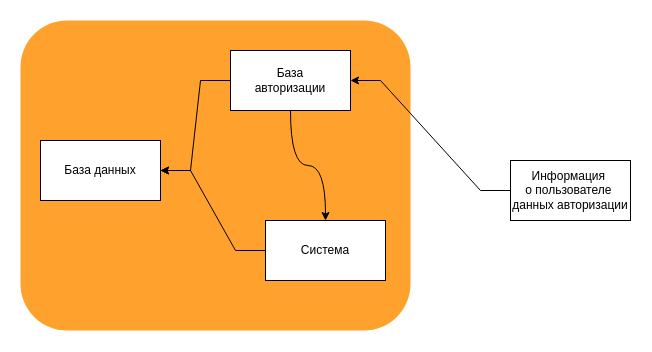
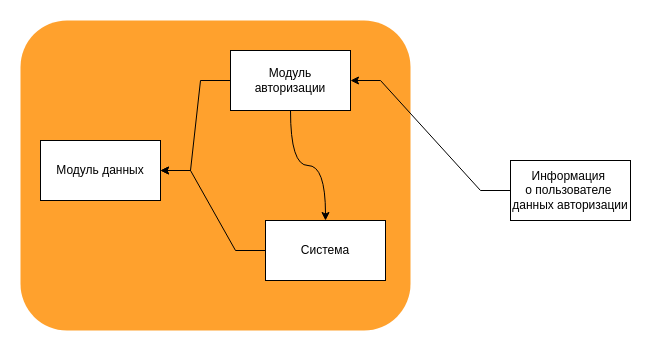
(291, 81) -> (291, 81)
(101, 171) -> (101, 171)
